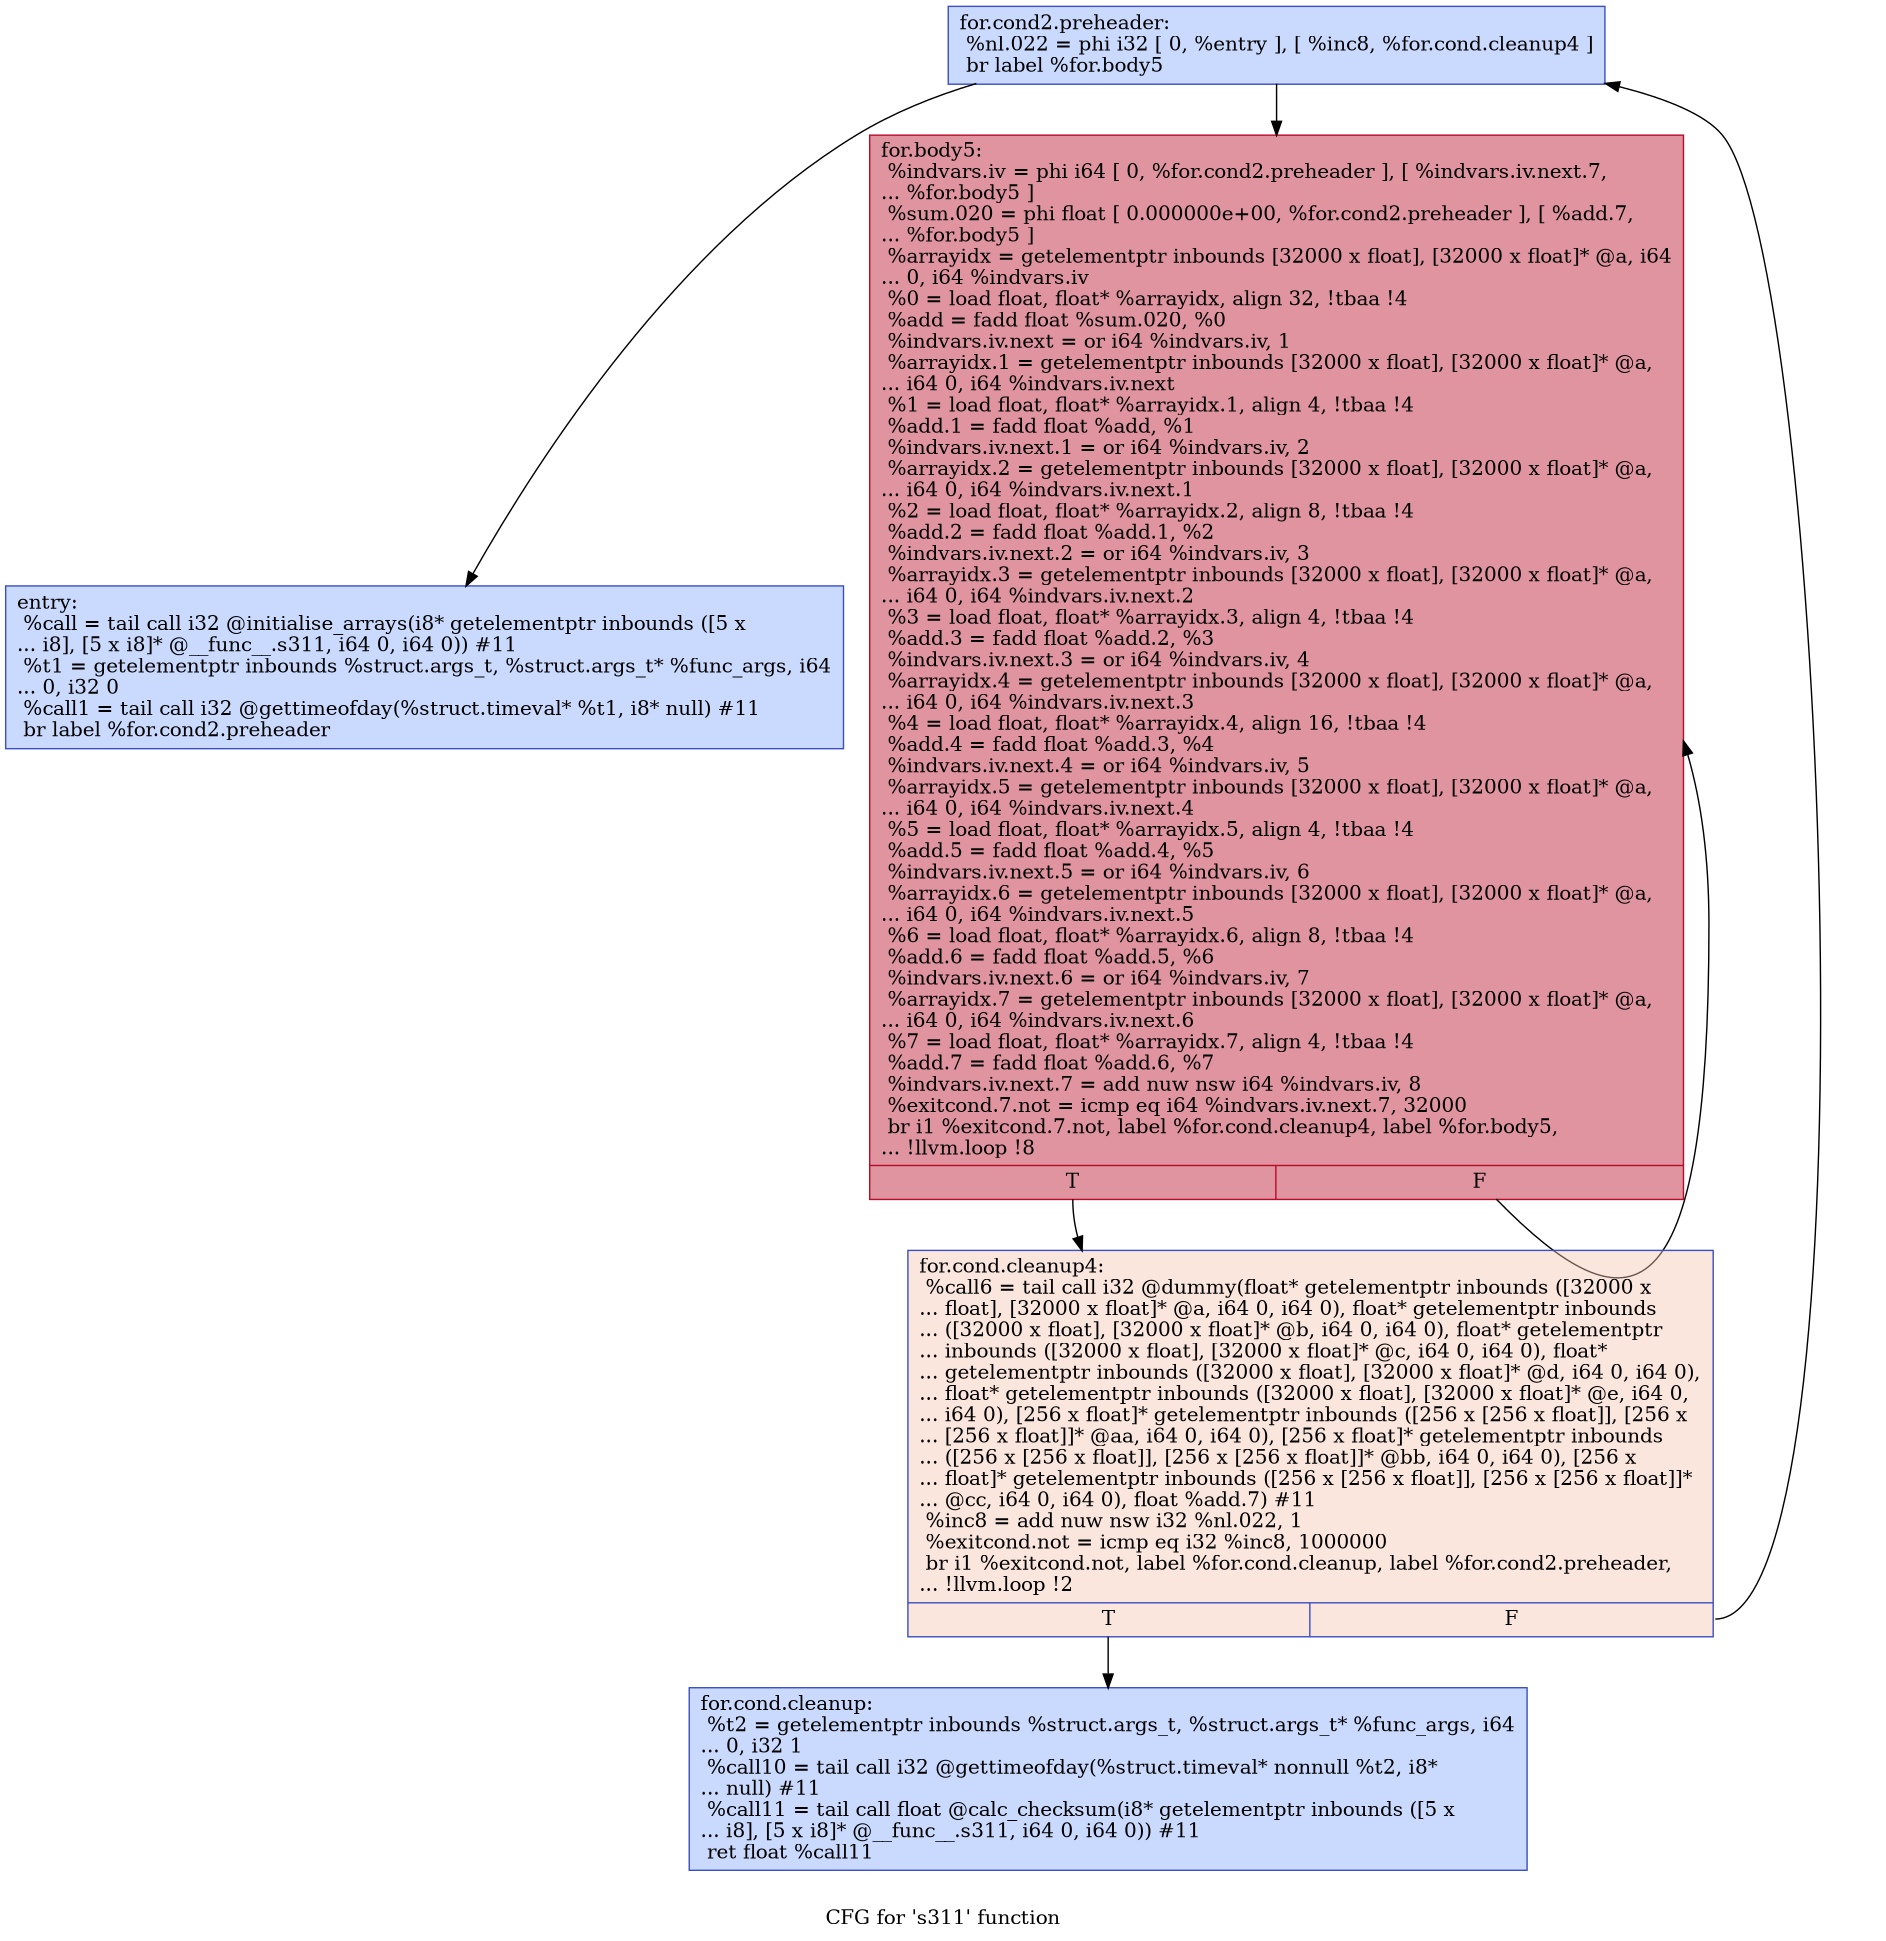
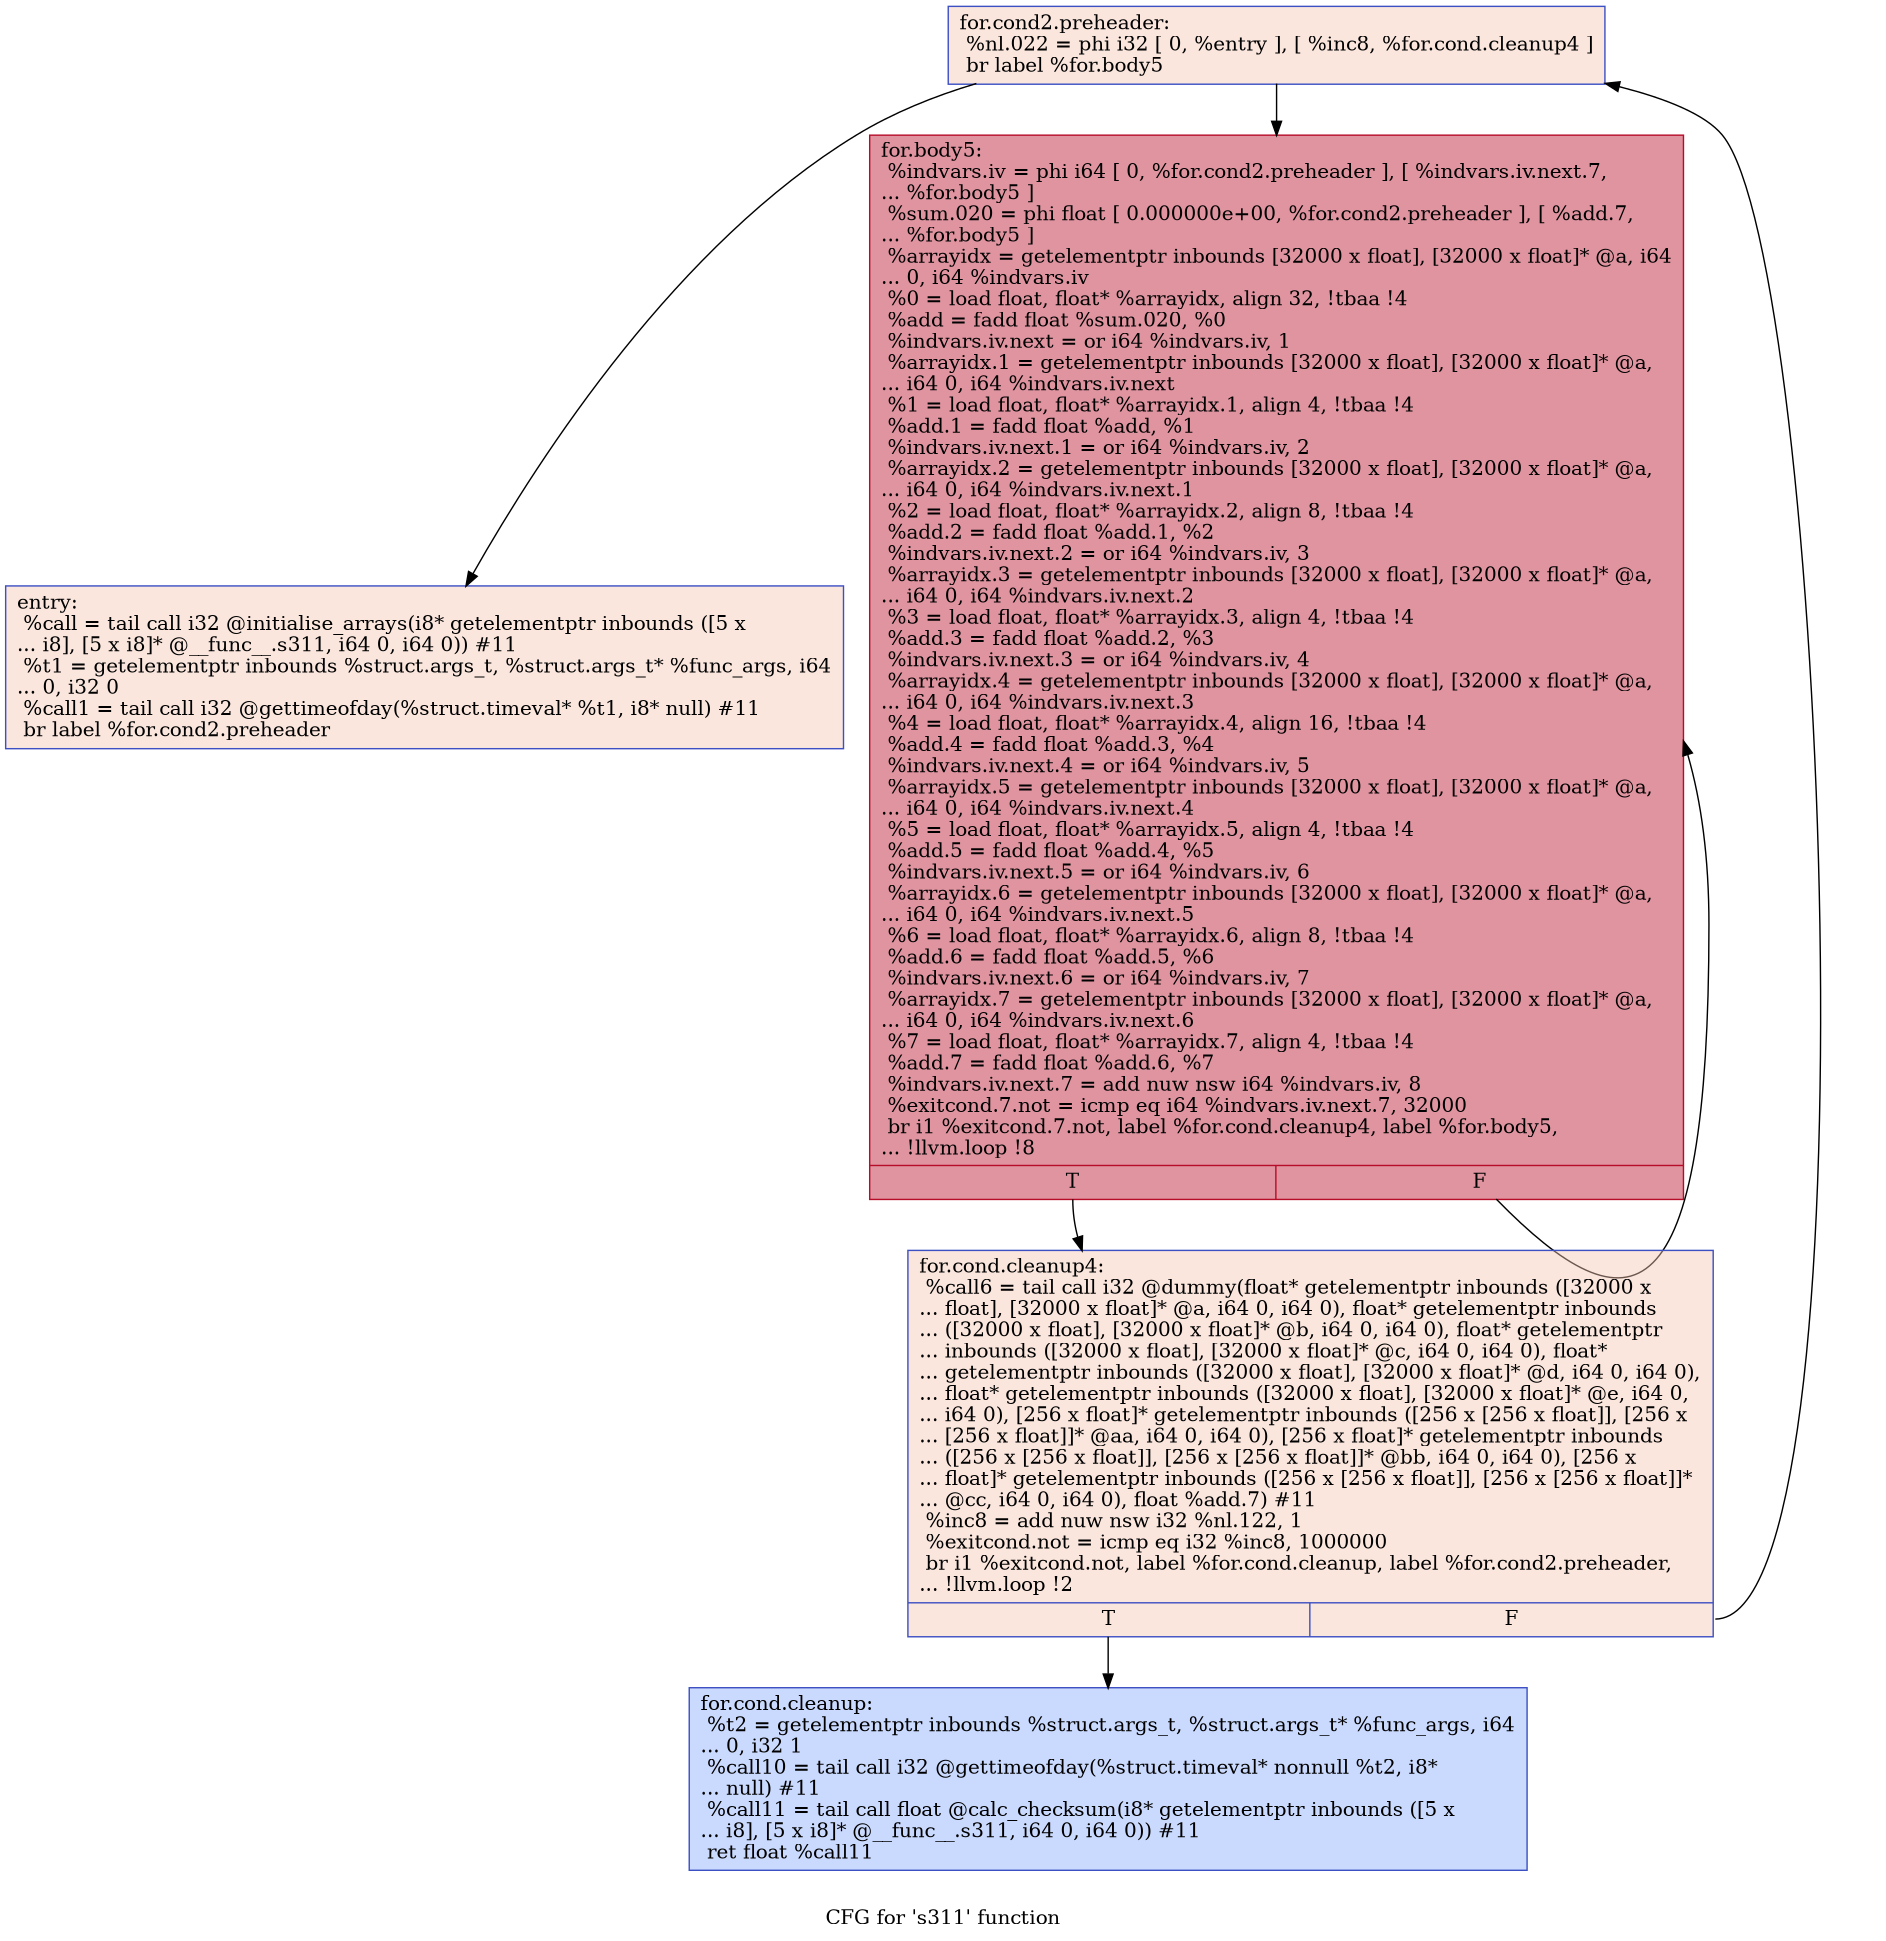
(1277, 45) -> (1277, 45)
(425, 667) -> (425, 667)
(1111, 1521) -> (1111, 1521)
